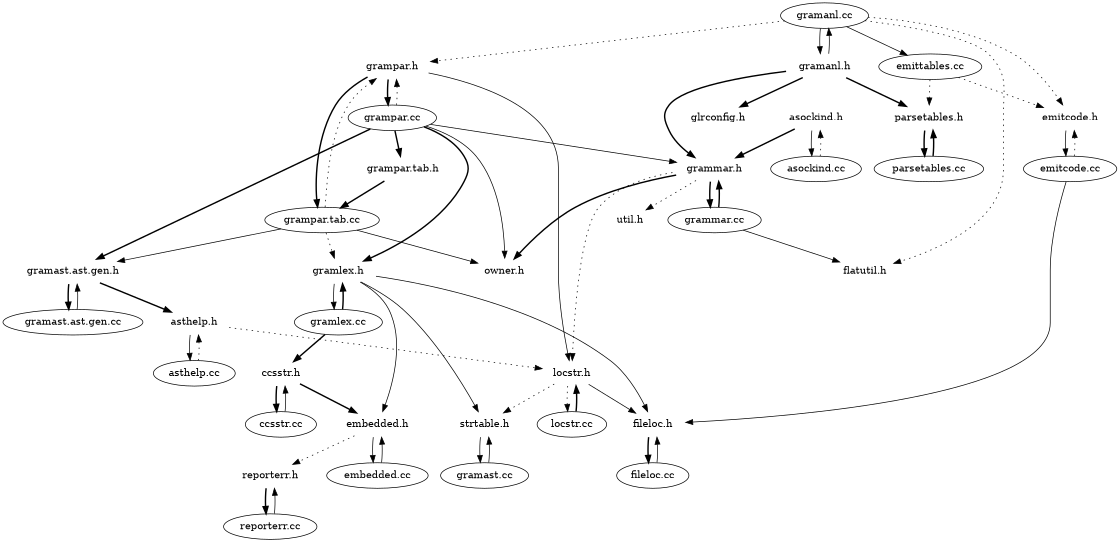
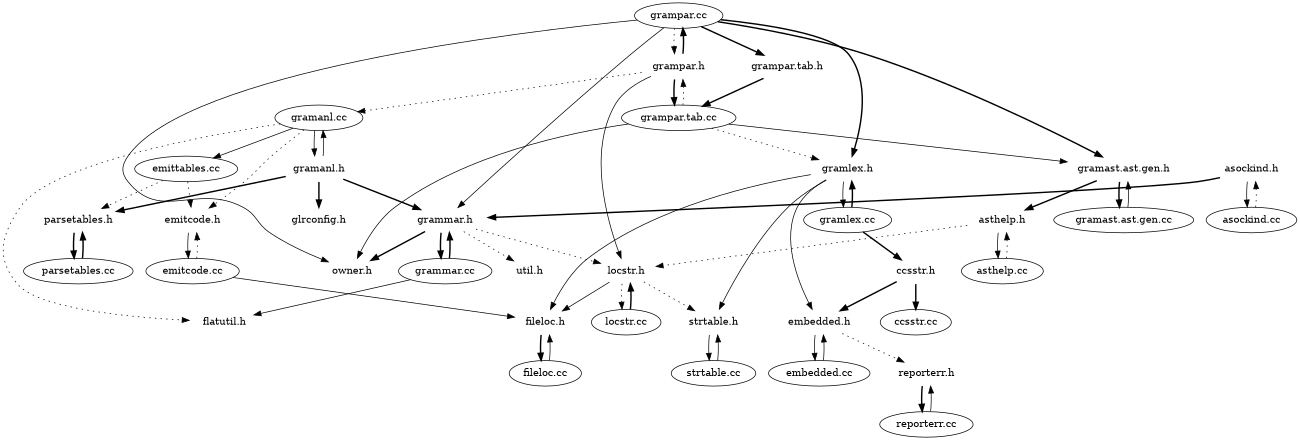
(611, 41) -> (503, 92)
(286, 402) -> none
(485, 476) -> (713, 373)
